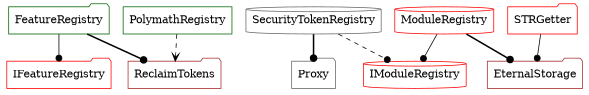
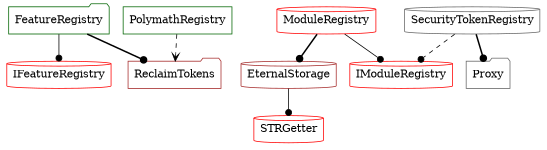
(542, 20) -> (289, 129)
(539, 45) -> (289, 99)
(59, 75) -> (59, 75)
(535, 75) -> (289, 75)
